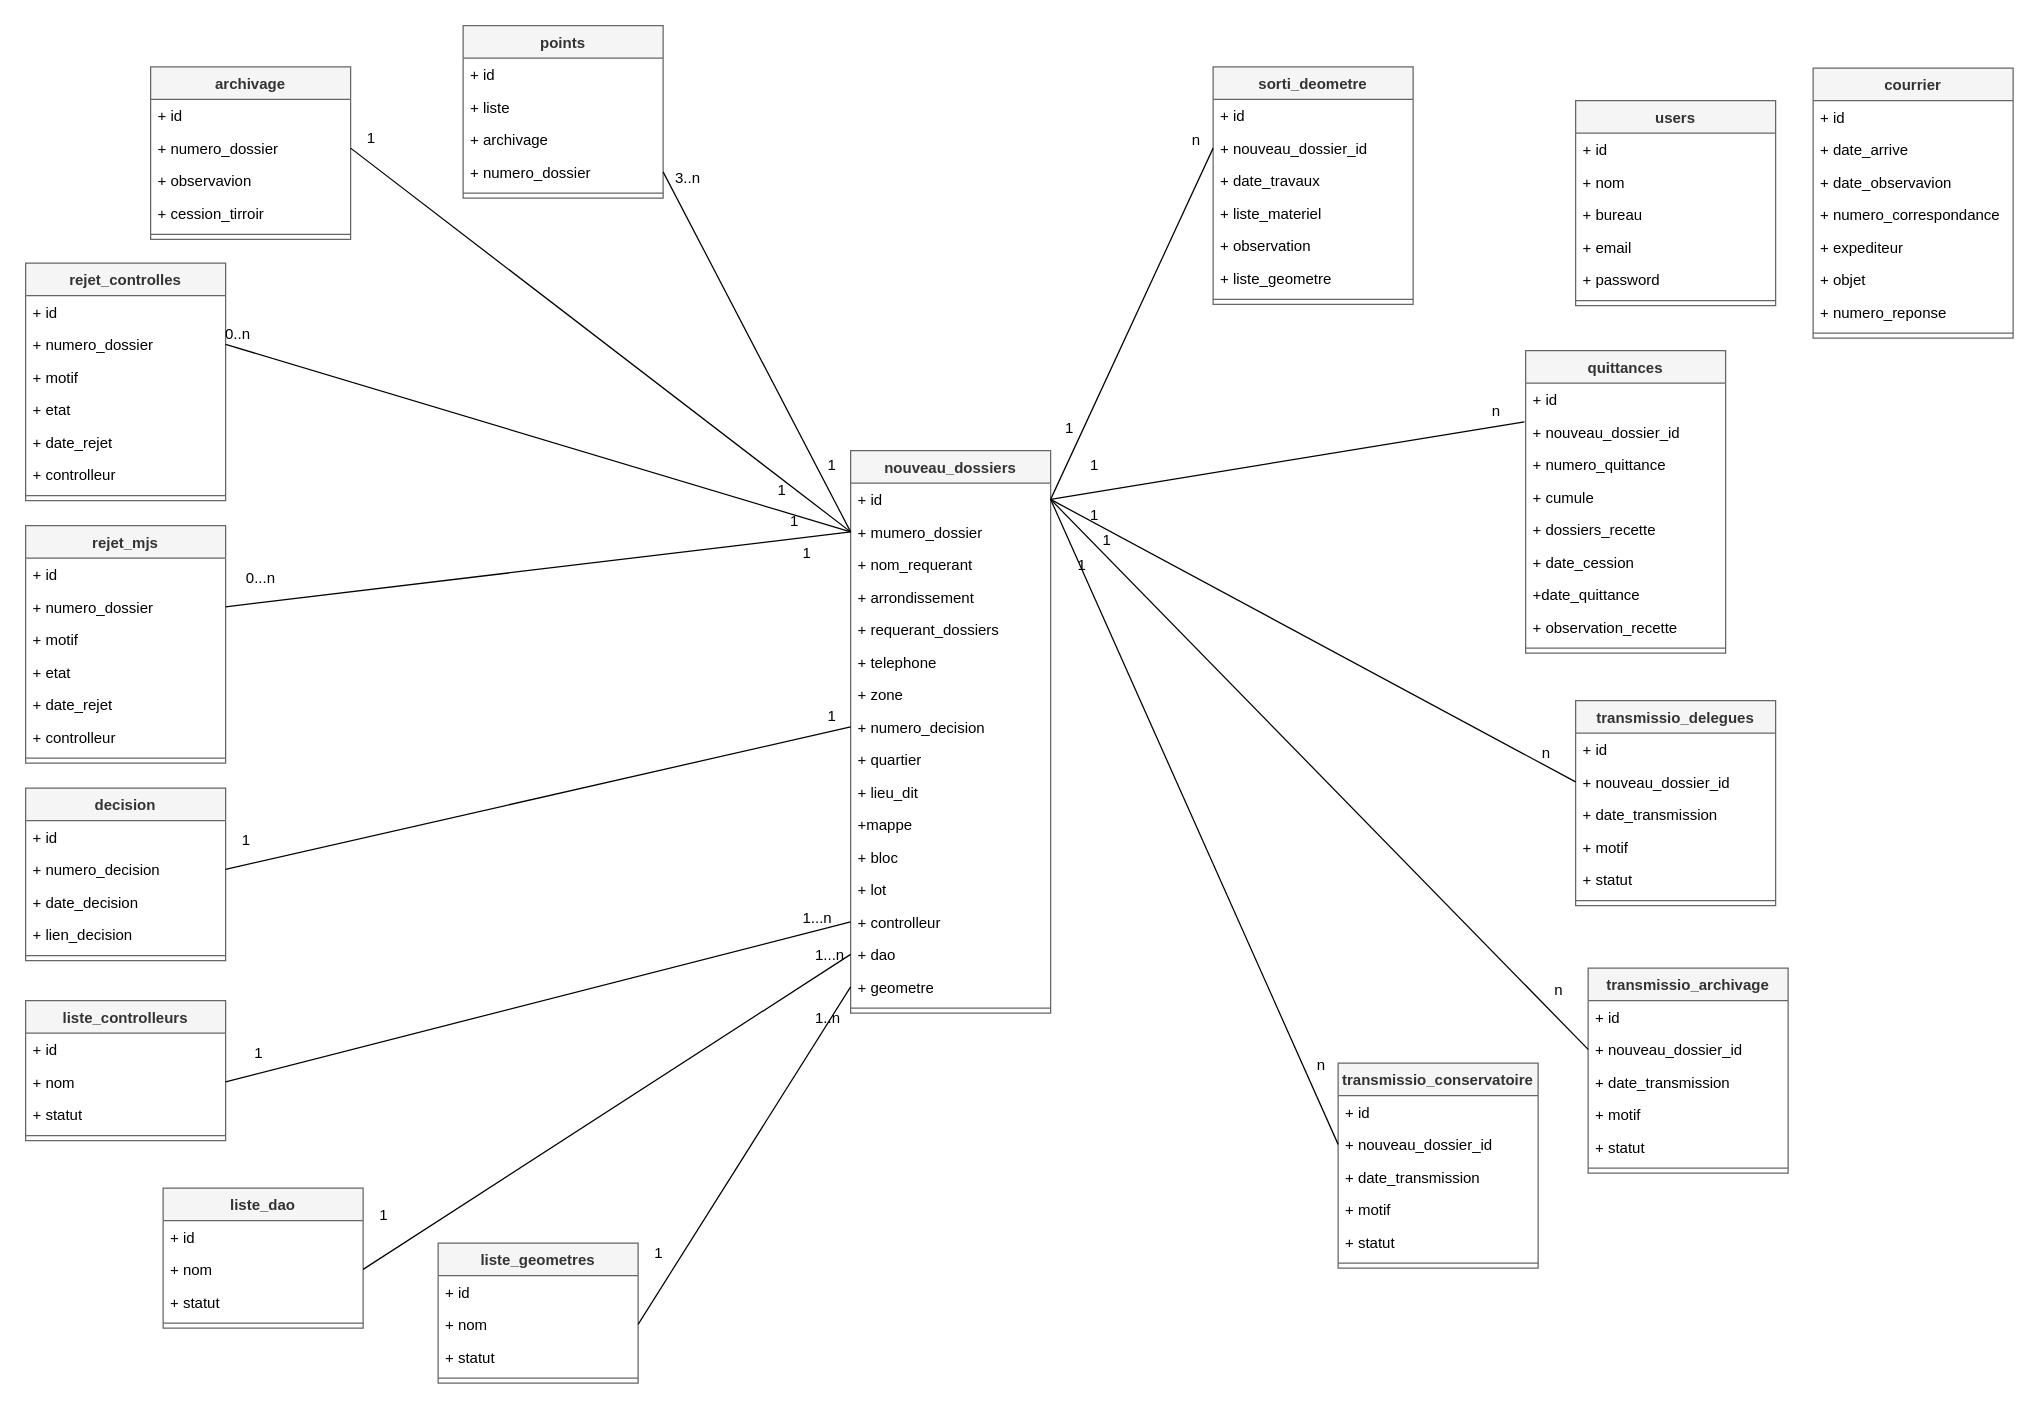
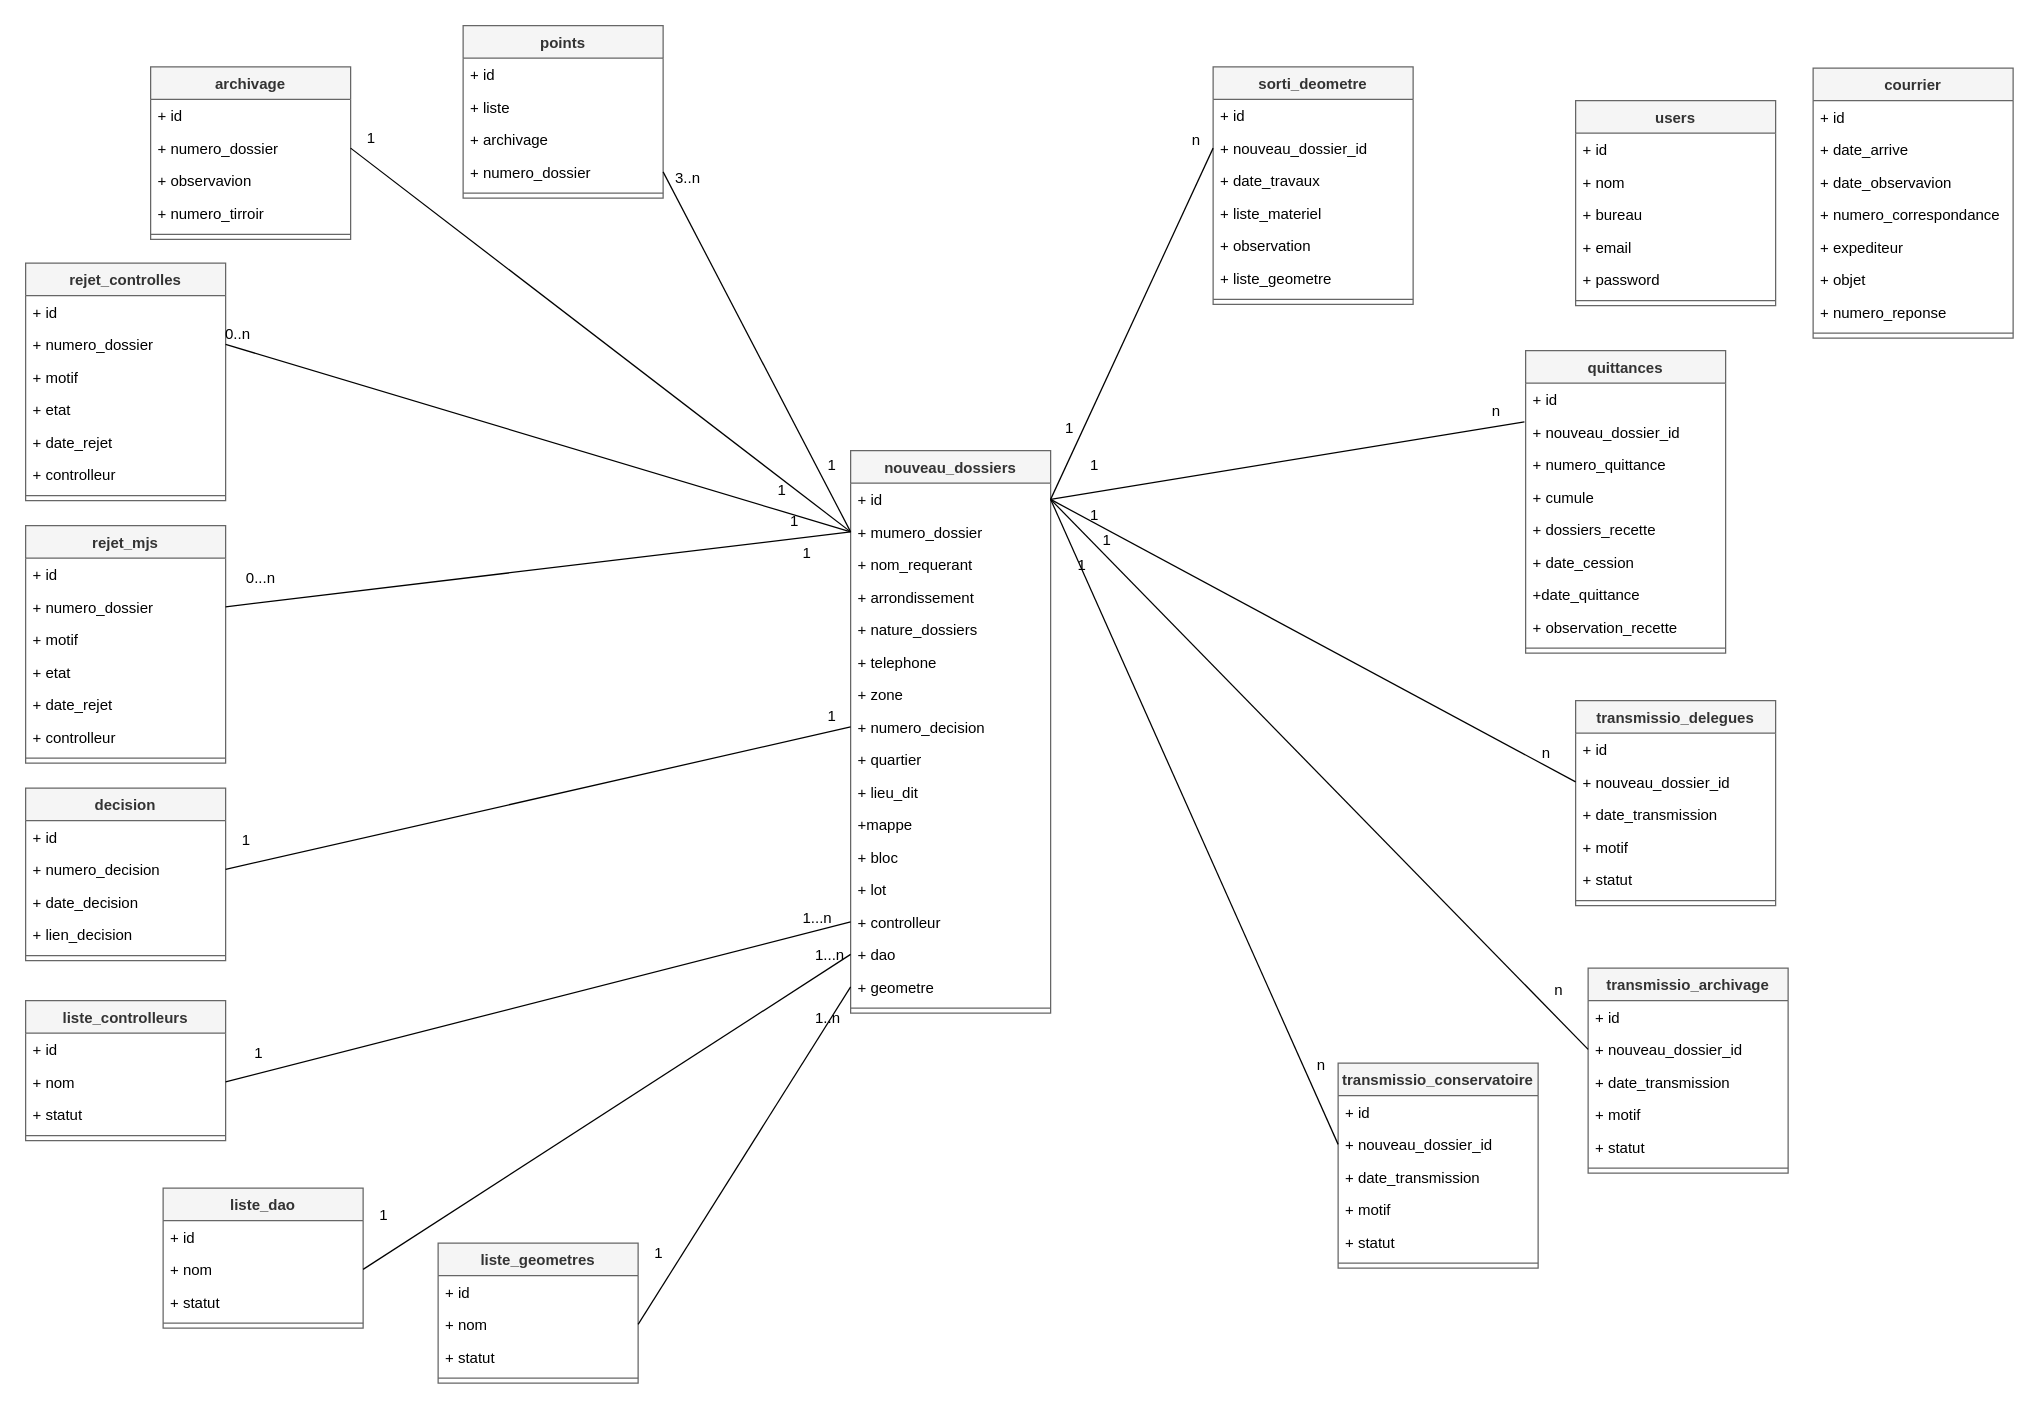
(221, 214) -> (219, 214)
(938, 630) -> (925, 630)
